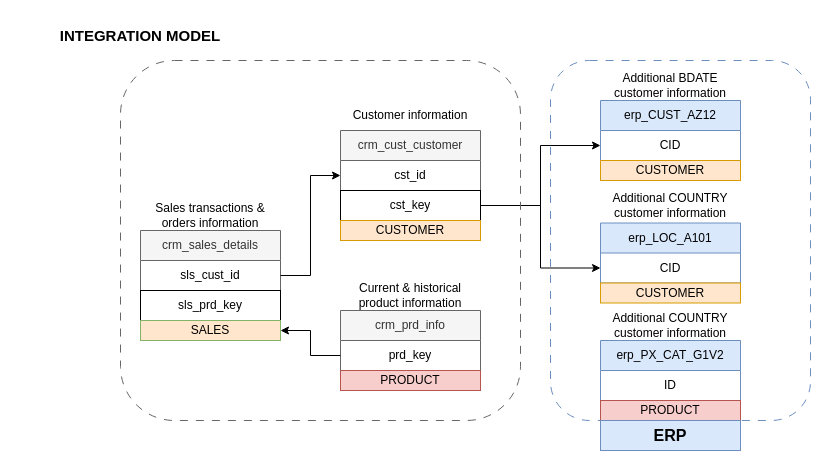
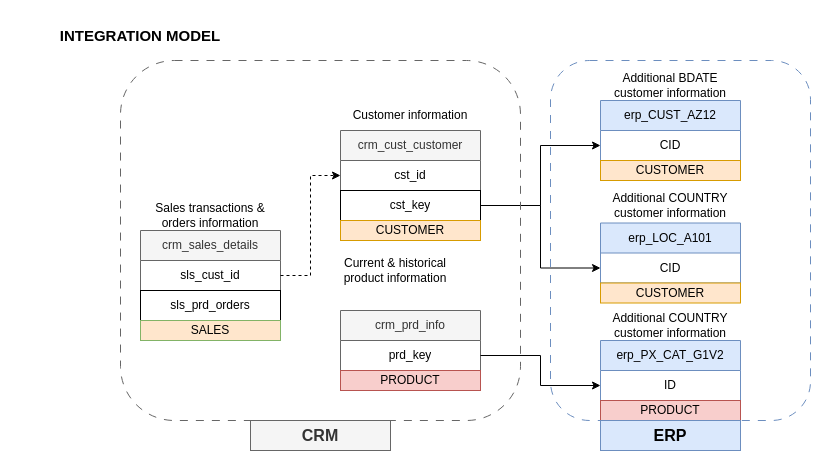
(311, 230) -> (311, 230)
(411, 296) -> (396, 271)
(211, 306) -> (211, 306)
(311, 346) -> (541, 368)
none -> (321, 436)
